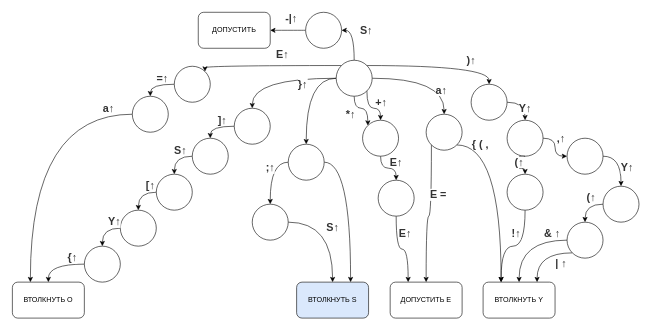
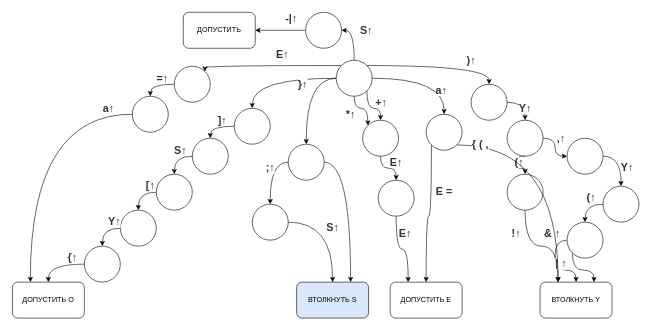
(234, 30) -> (219, 30)
(438, 195) -> (444, 192)
(48, 300) -> (48, 300)
(519, 300) -> (576, 300)
